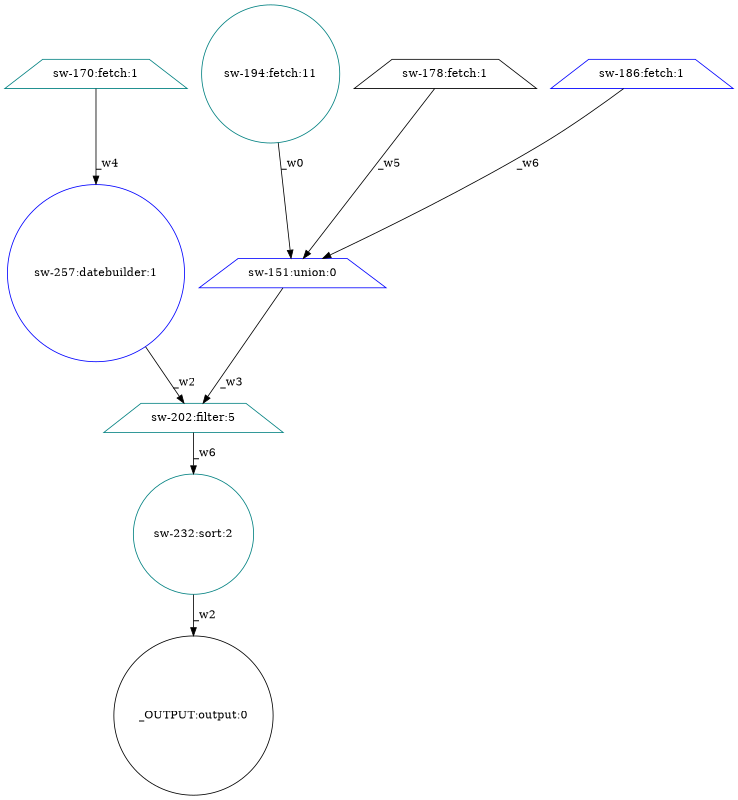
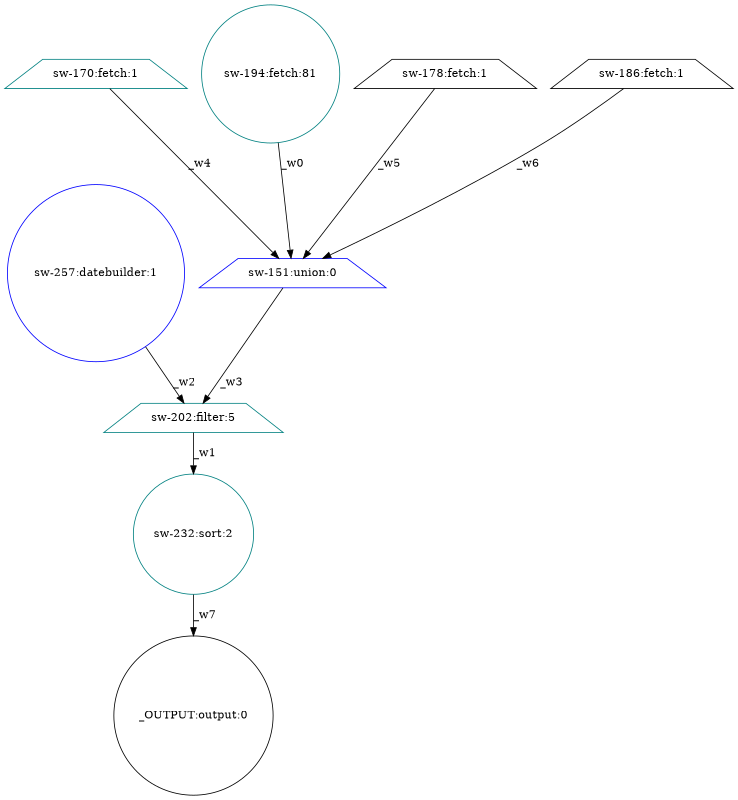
(271, 74) -> (271, 74)
(642, 74) -> (642, 74)
(96, 132) -> (191, 171)
(205, 453) -> (205, 453)
(205, 615) -> (205, 615)
